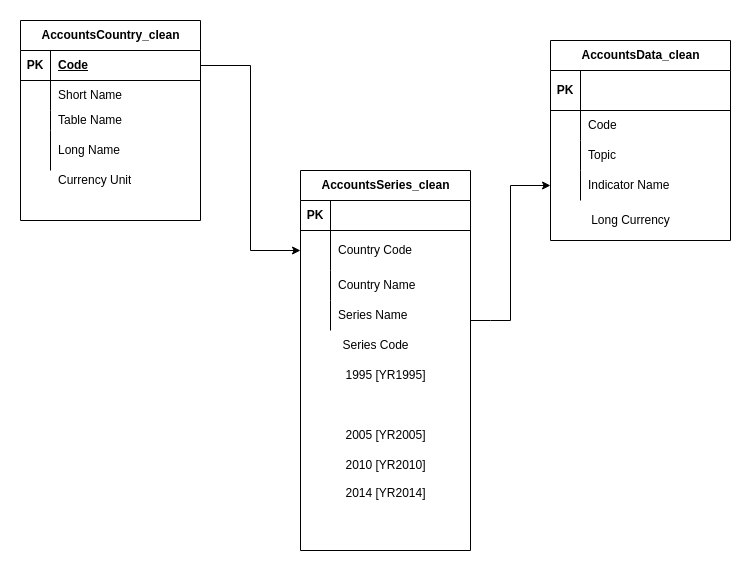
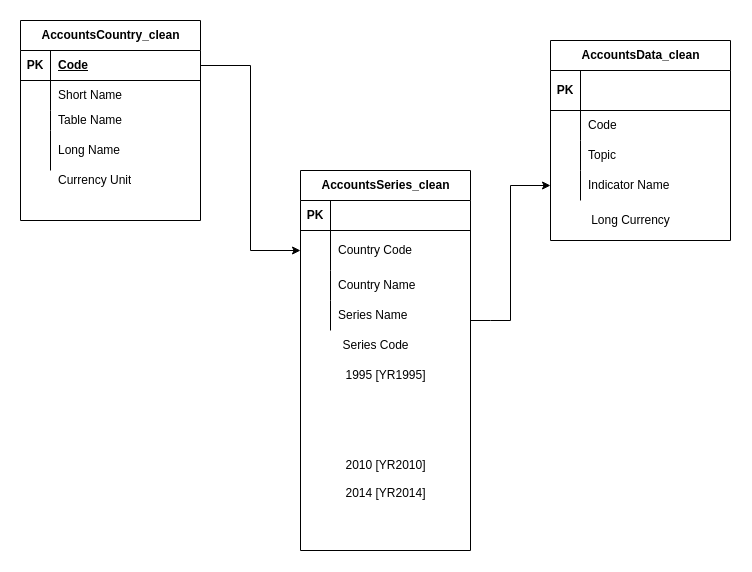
(386, 436) -> none
